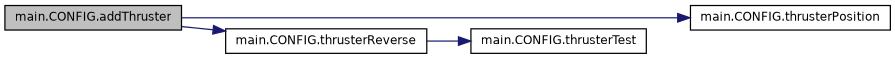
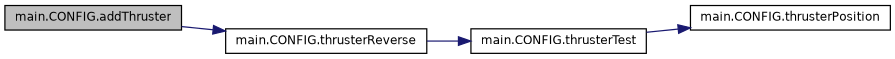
(429, 18) -> (662, 31)
